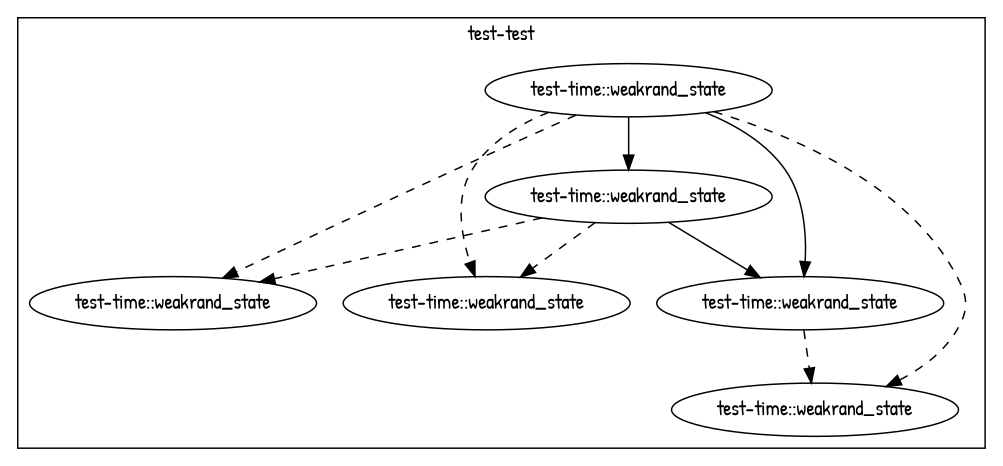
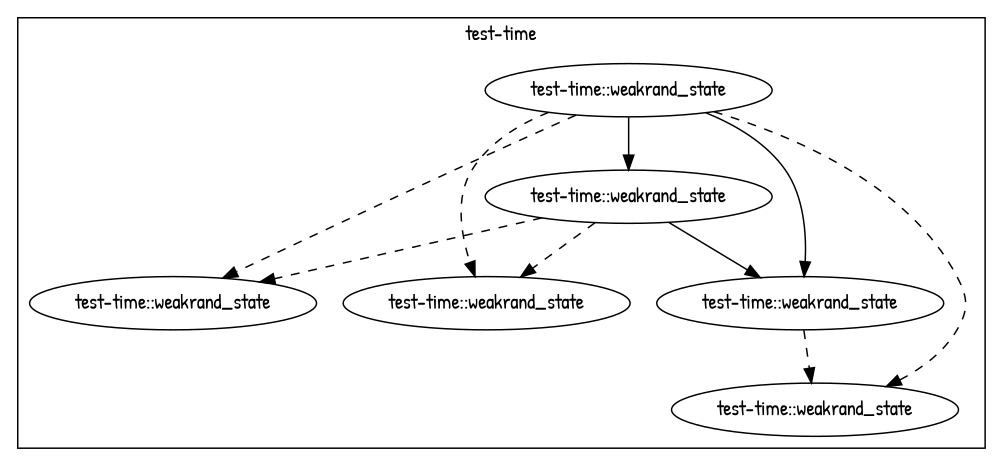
(501, 35) -> (501, 35)
